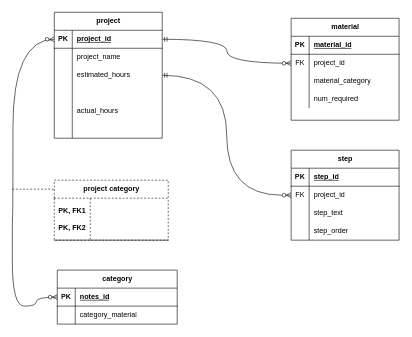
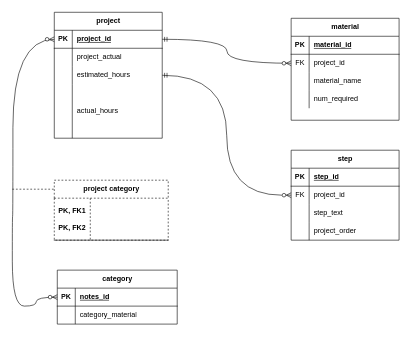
(101, 57) -> (104, 57)
(347, 81) -> (338, 81)
(334, 231) -> (340, 231)
